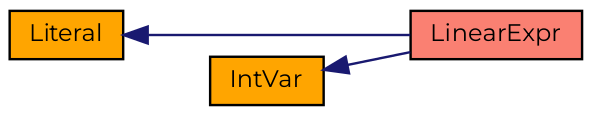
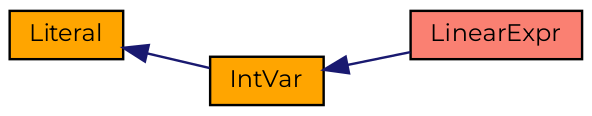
(279, 35) -> (178, 61)
